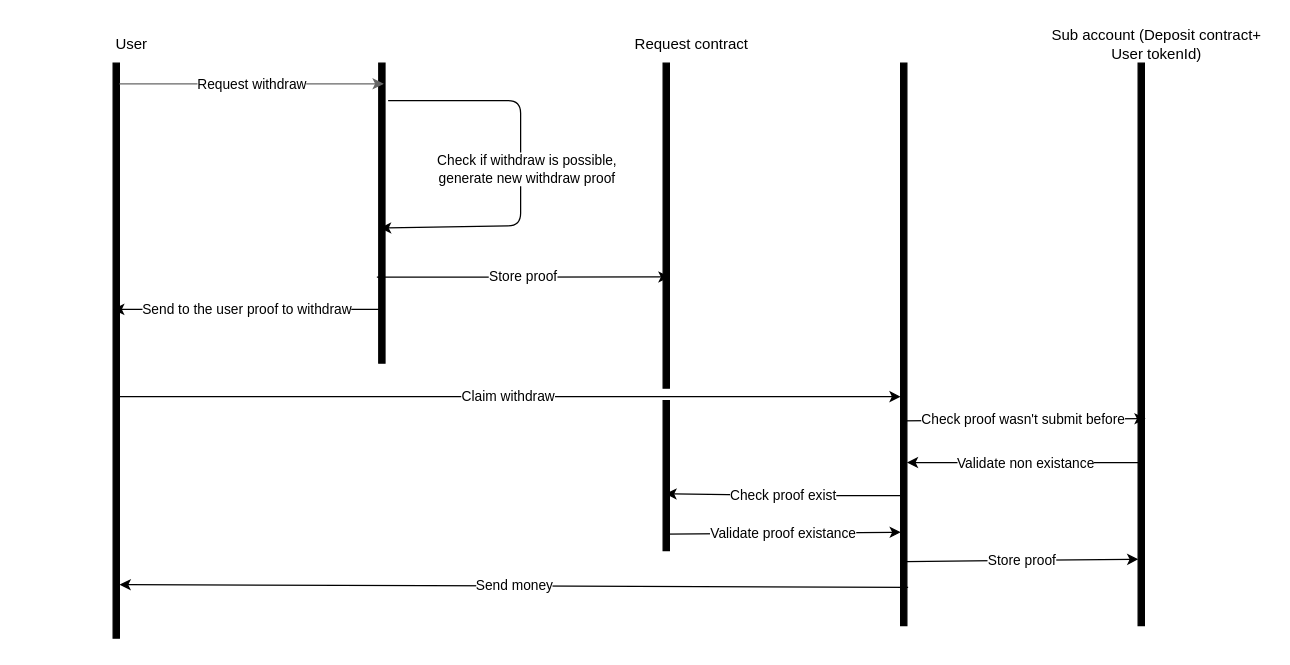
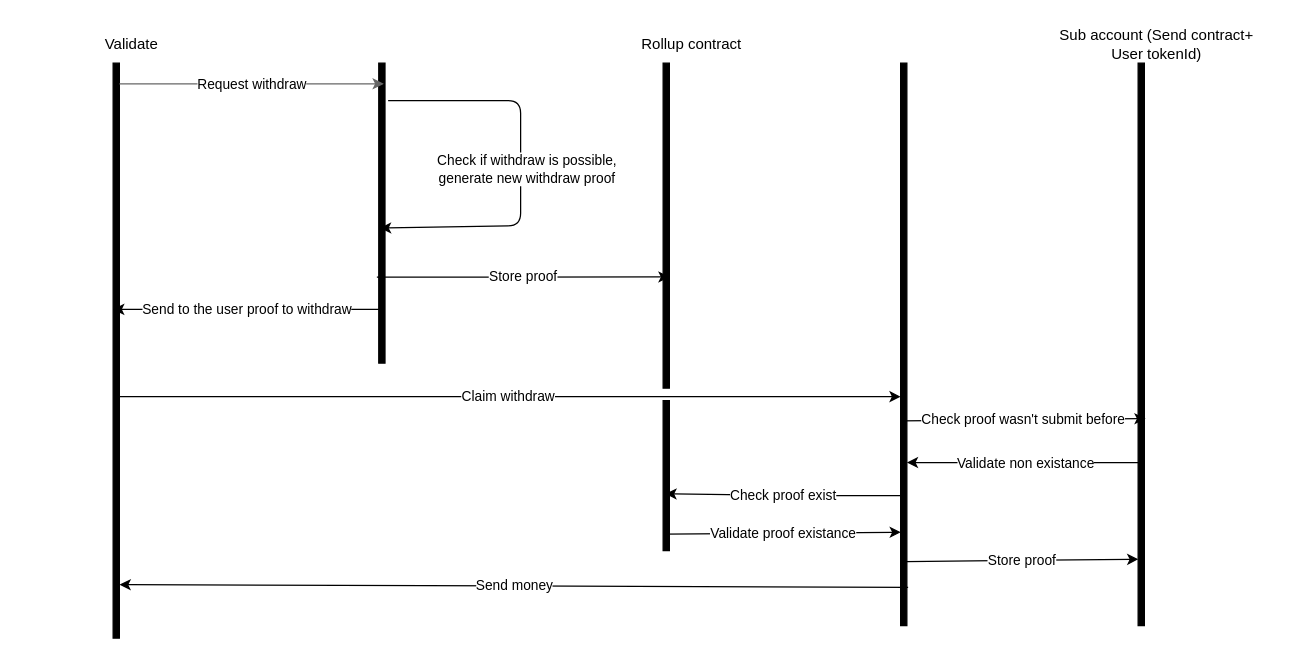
(132, 44) -> (132, 44)
(692, 44) -> (692, 44)
(1157, 44) -> (1157, 44)
